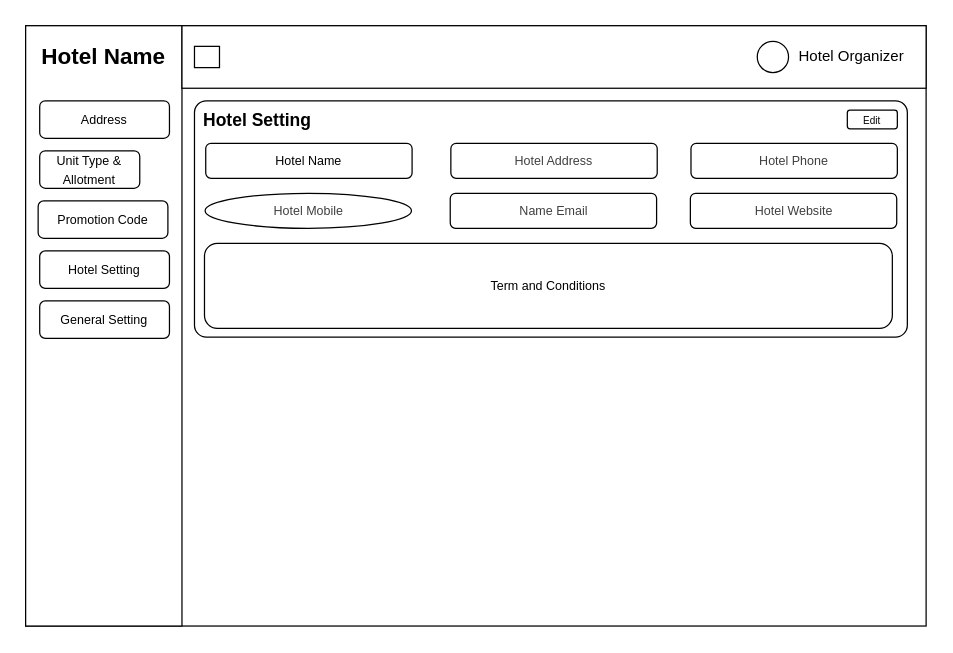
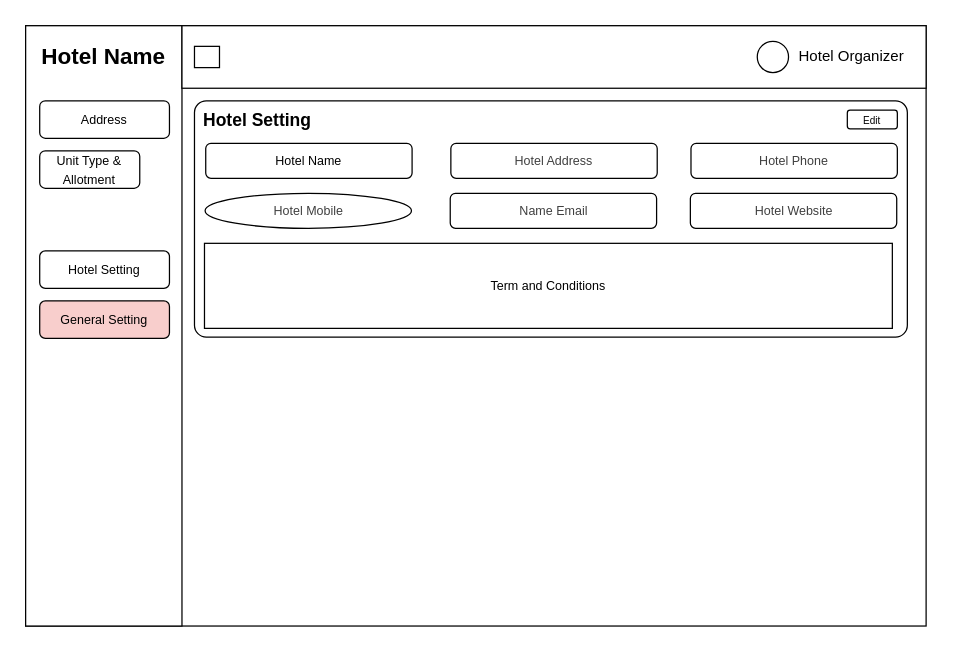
(103, 219) -> none
(548, 286) -> (548, 286)
(105, 319) -> (105, 319)
